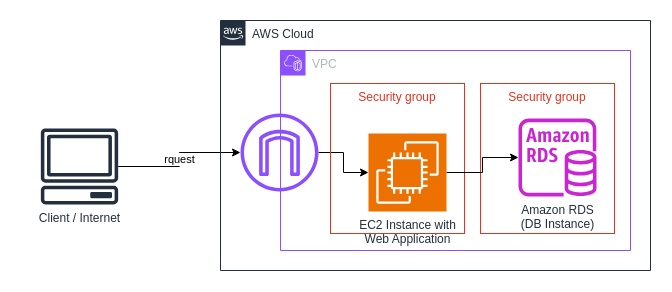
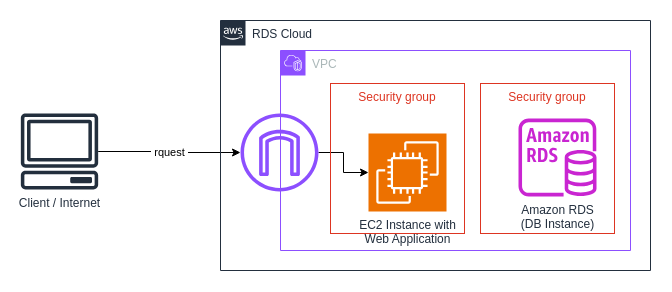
(280, 35) -> (280, 35)
(80, 167) -> (60, 152)
(483, 169) -> none
